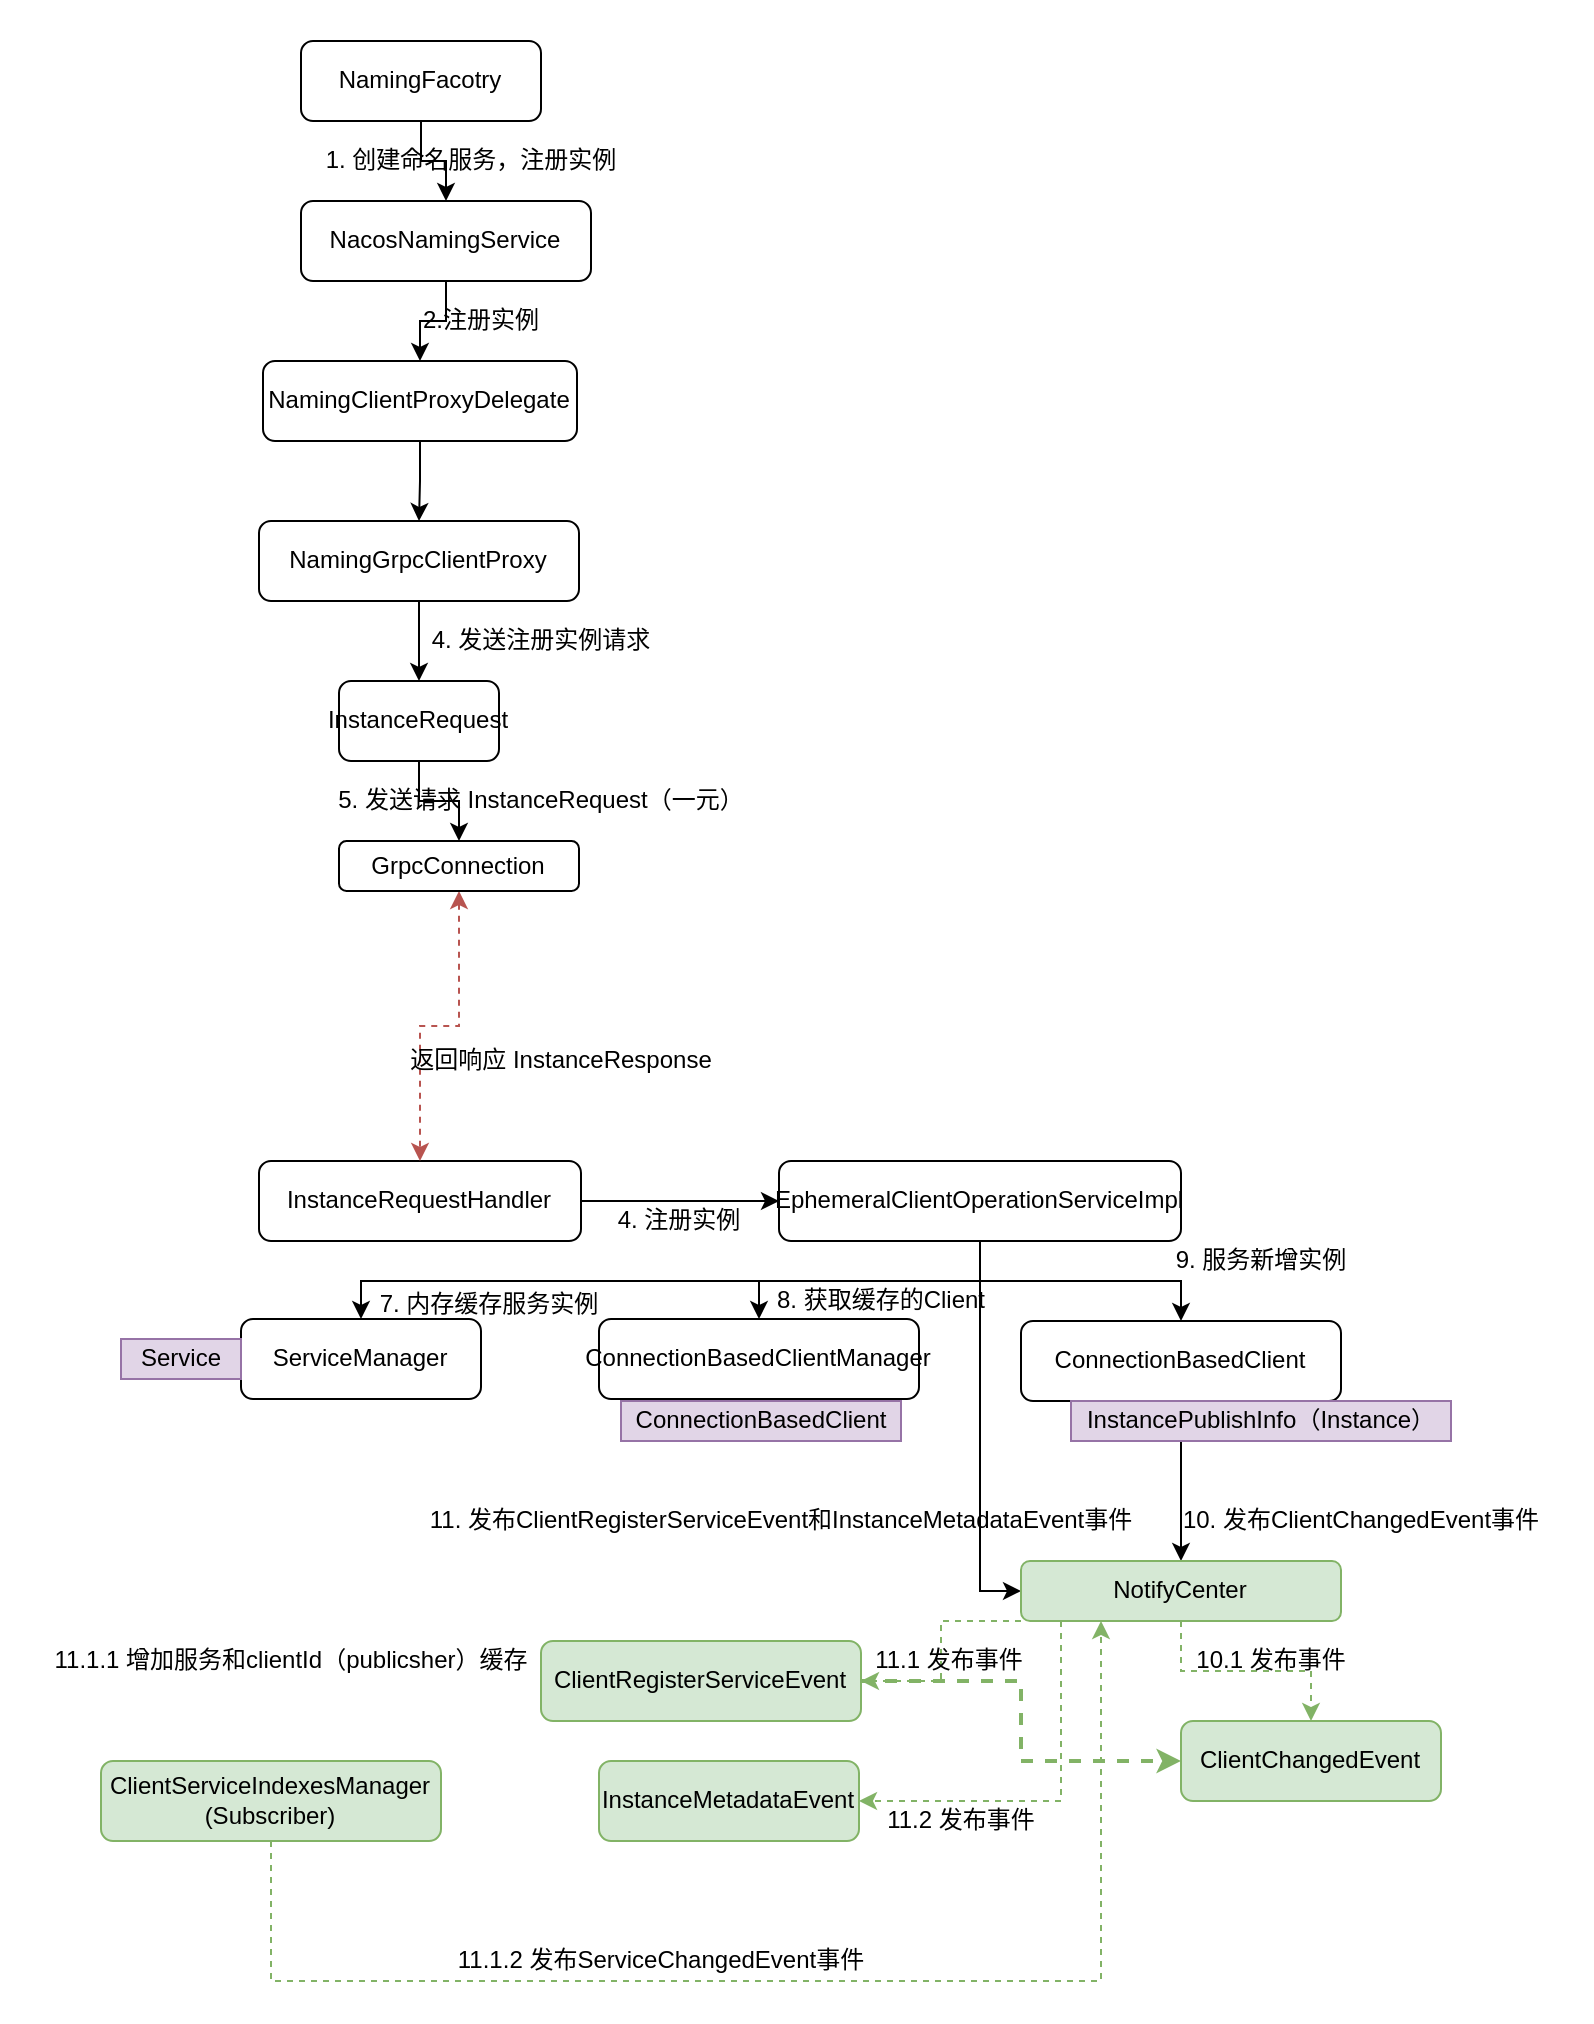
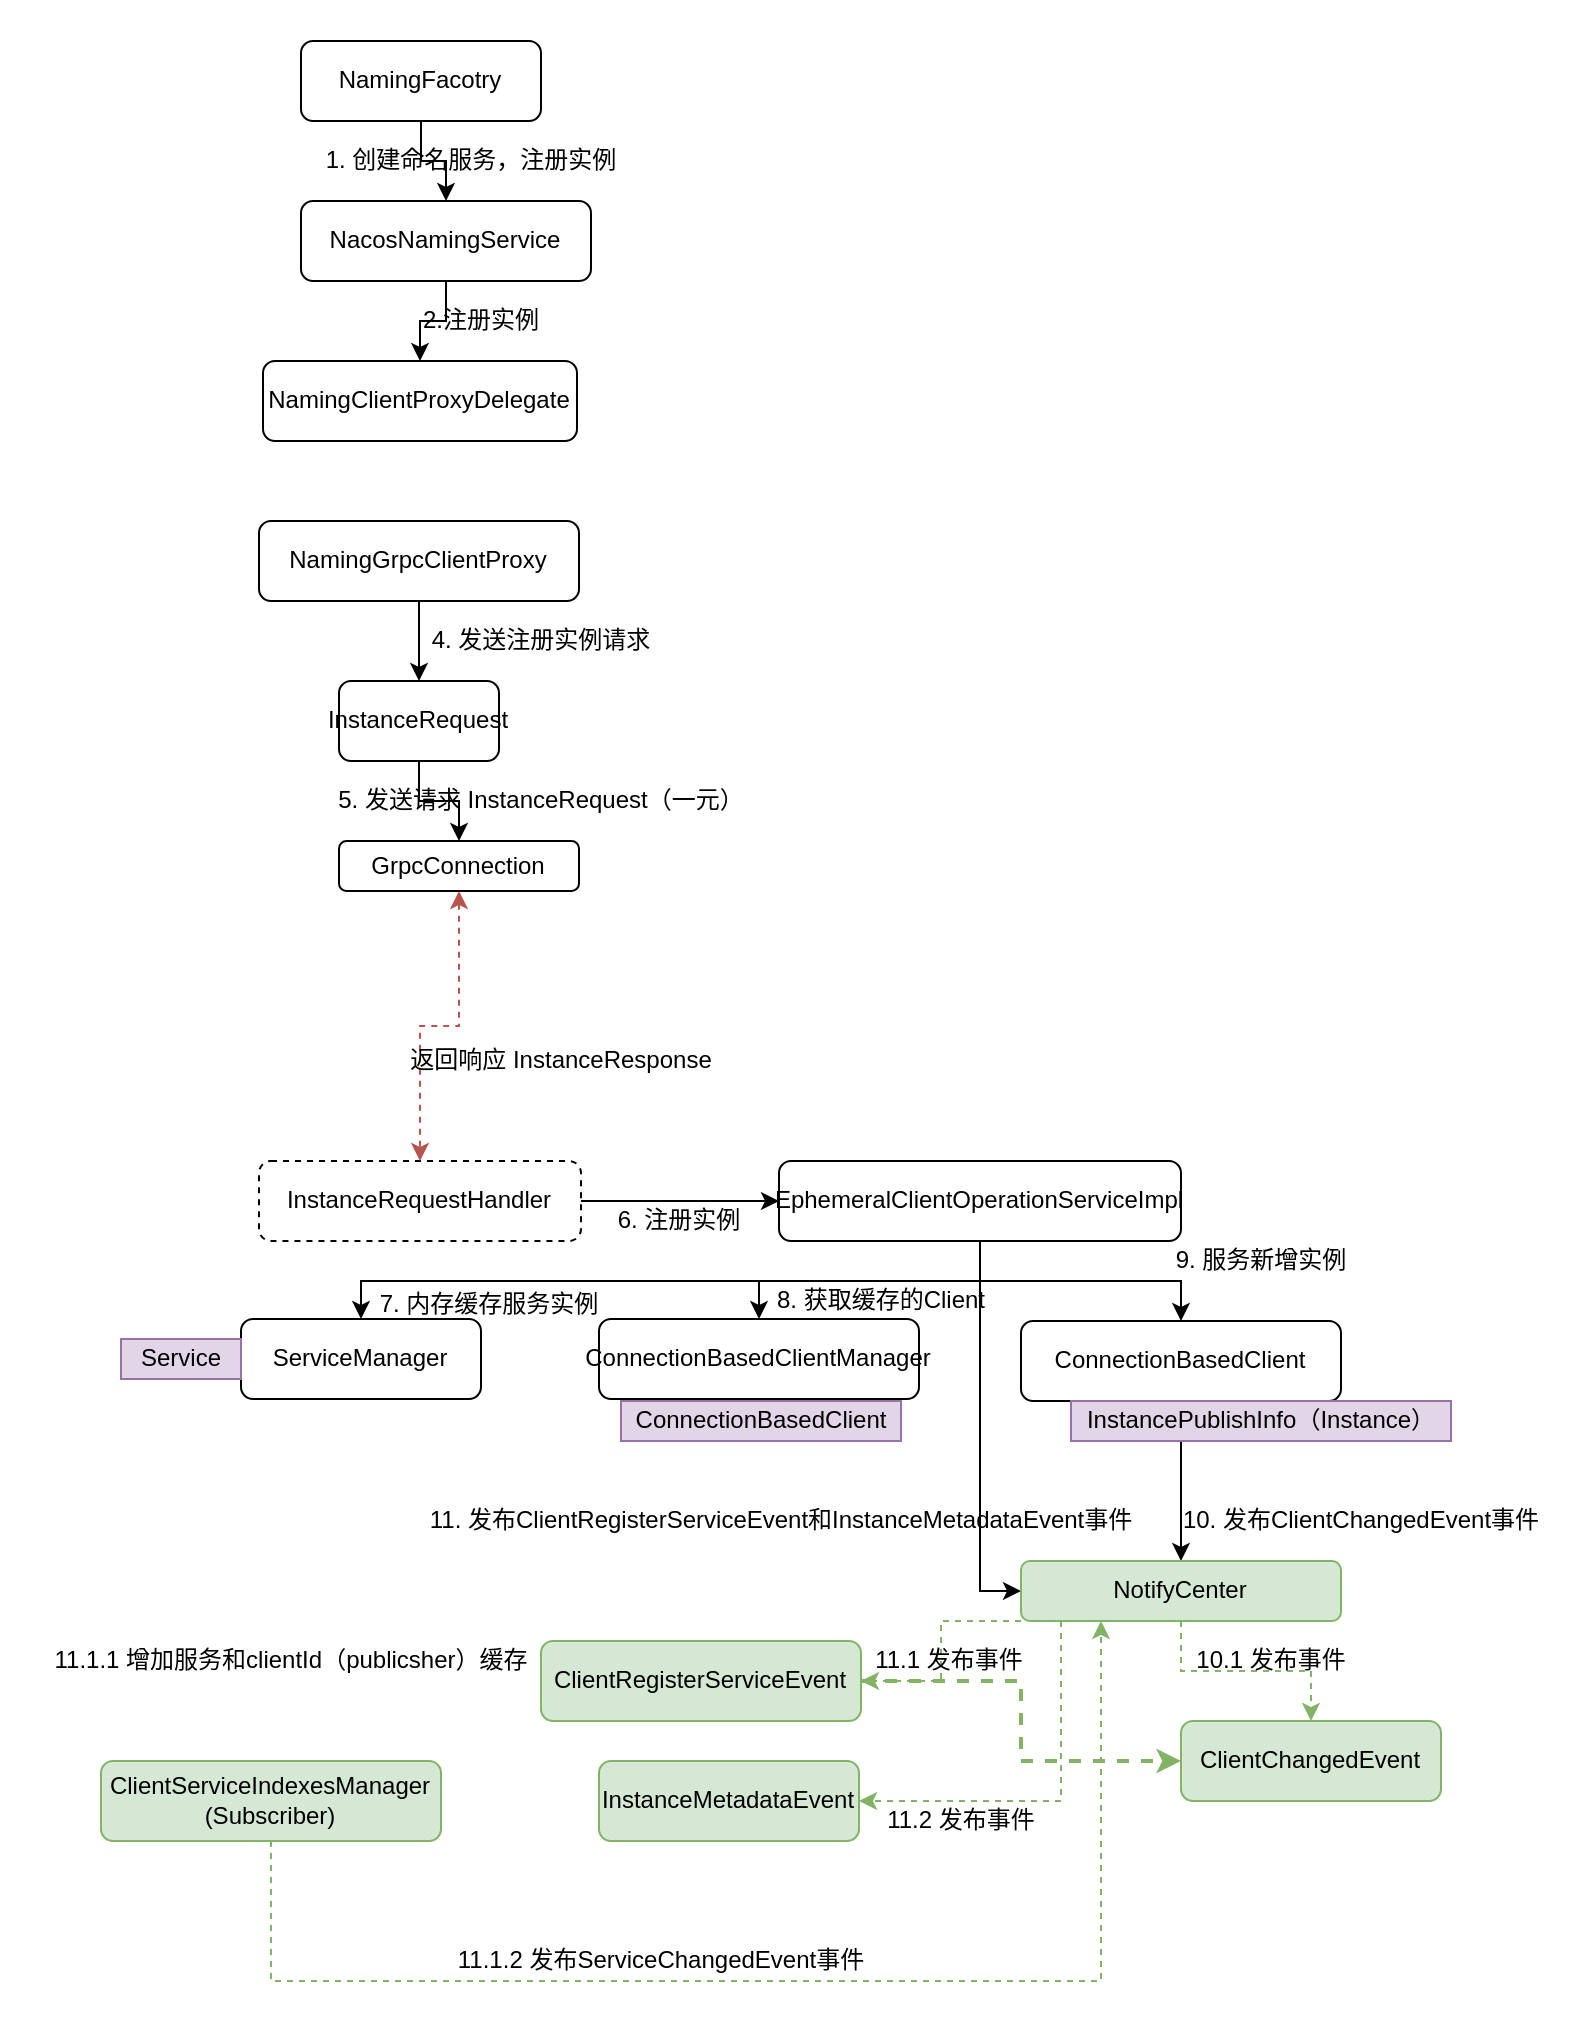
(420, 474) -> none
(420, 1201) -> (420, 1201)
(680, 1221) -> (680, 1221)
